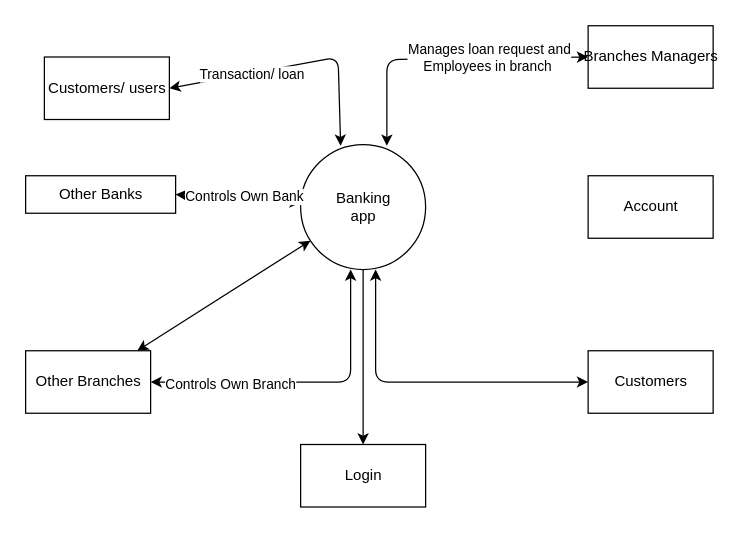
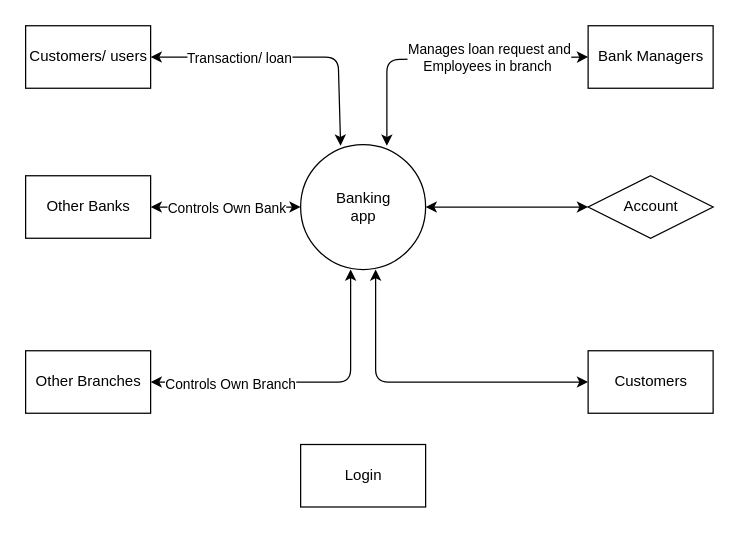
(651, 57) -> (651, 57)
(107, 88) -> (88, 57)
(101, 194) -> (88, 207)
(651, 207) -> (651, 207)
(224, 295) -> (507, 207)
(363, 352) -> none
